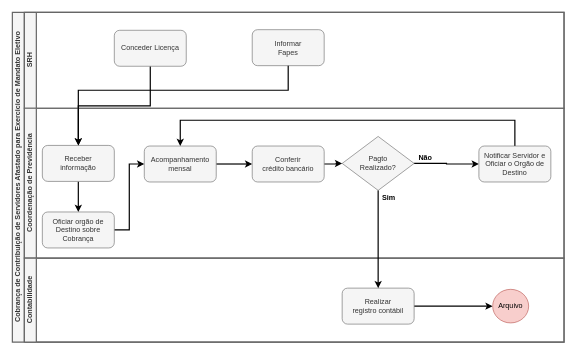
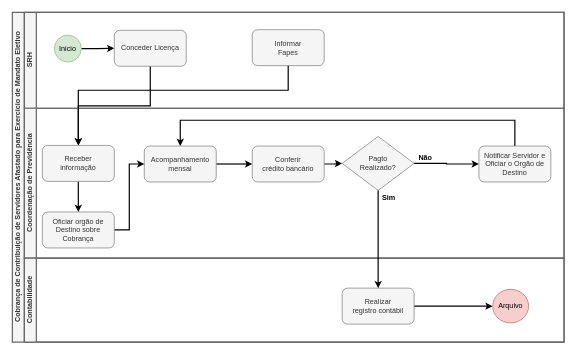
none -> (68, 49)
none -> (95, 49)
